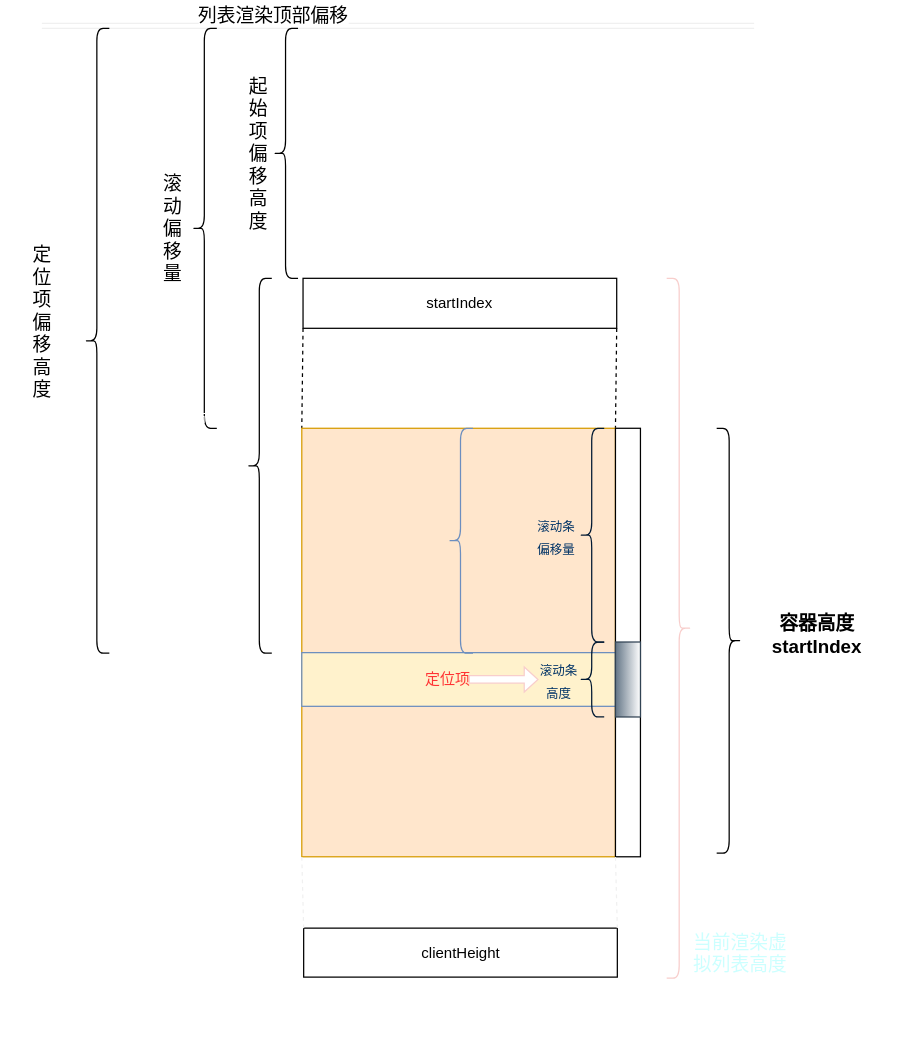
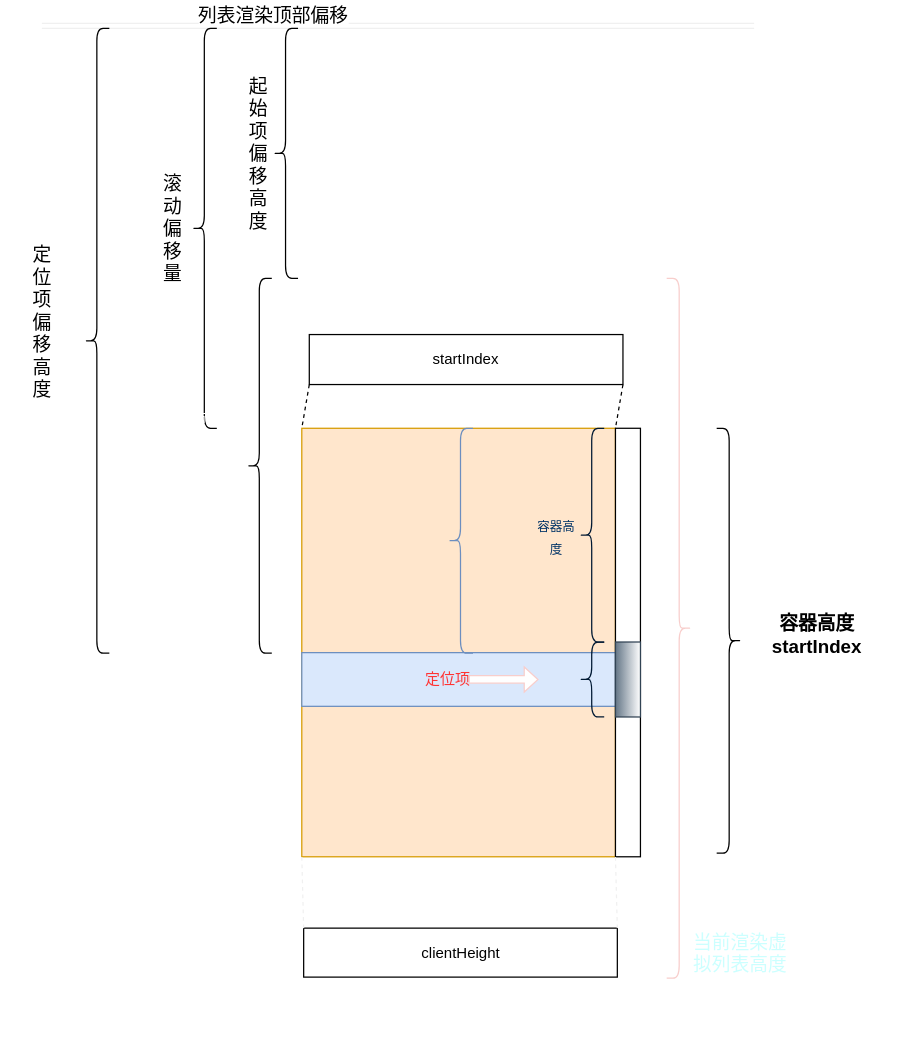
(460, 303) -> (466, 359)
(557, 536) -> (557, 536)
(459, 679) -> (459, 679)
(559, 679) -> none
